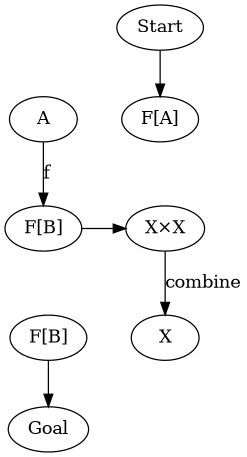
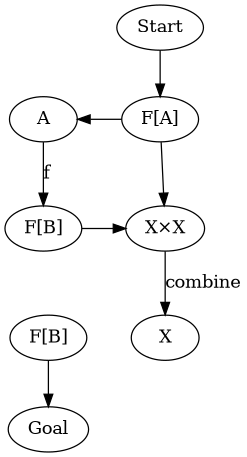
none -> (106, 119)
none -> (162, 168)
